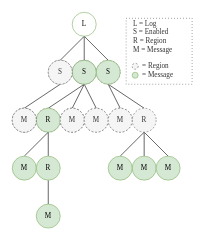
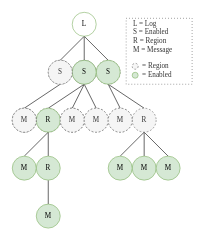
(160, 75) -> (159, 75)
